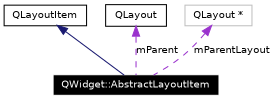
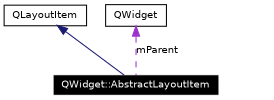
(136, 15) -> (136, 15)
(218, 15) -> none
